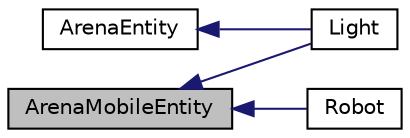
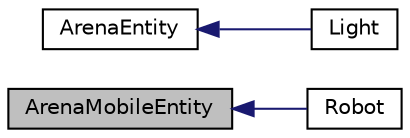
(256, 63) -> none
